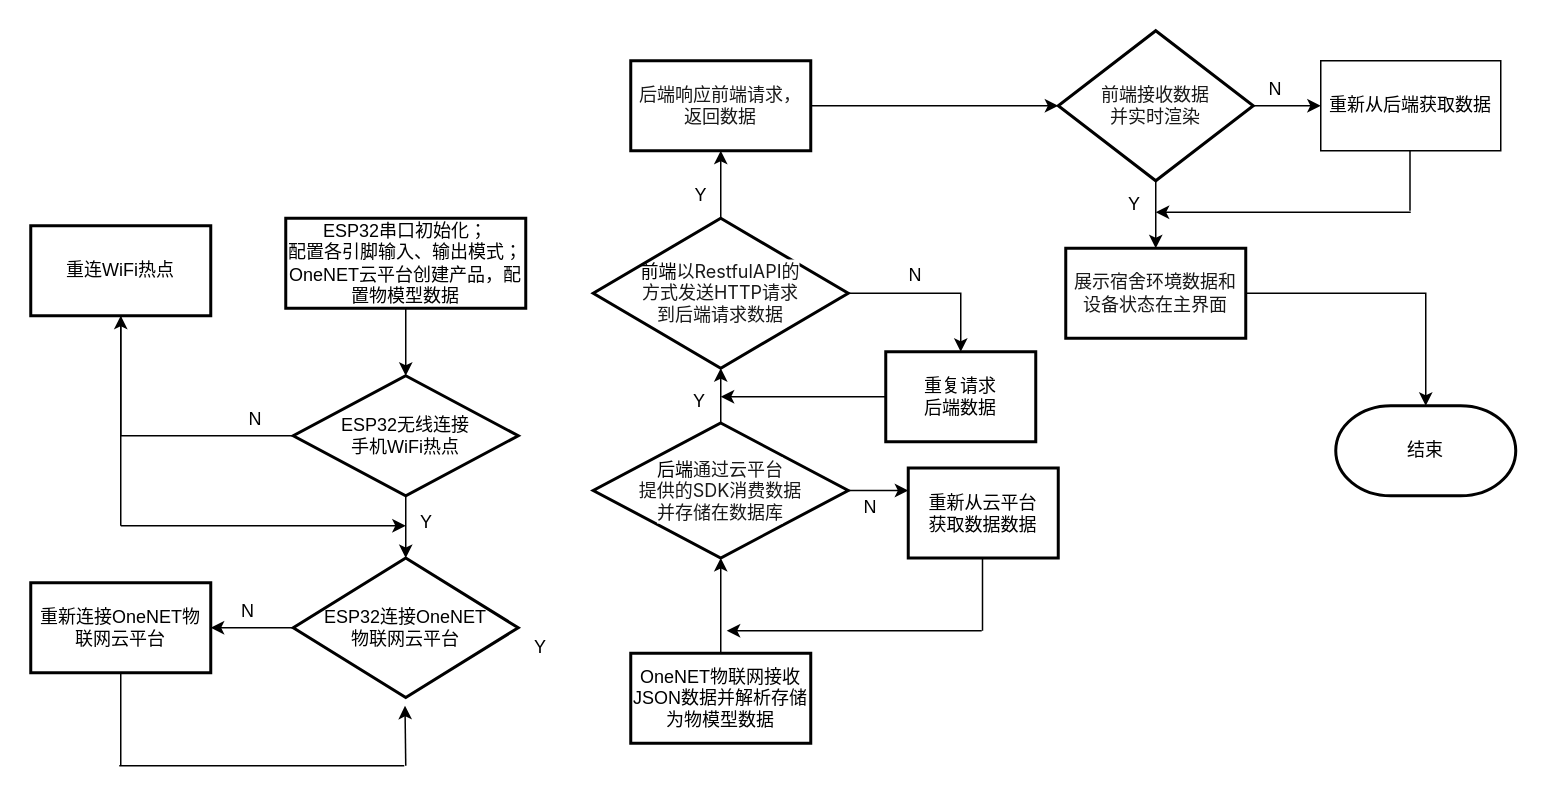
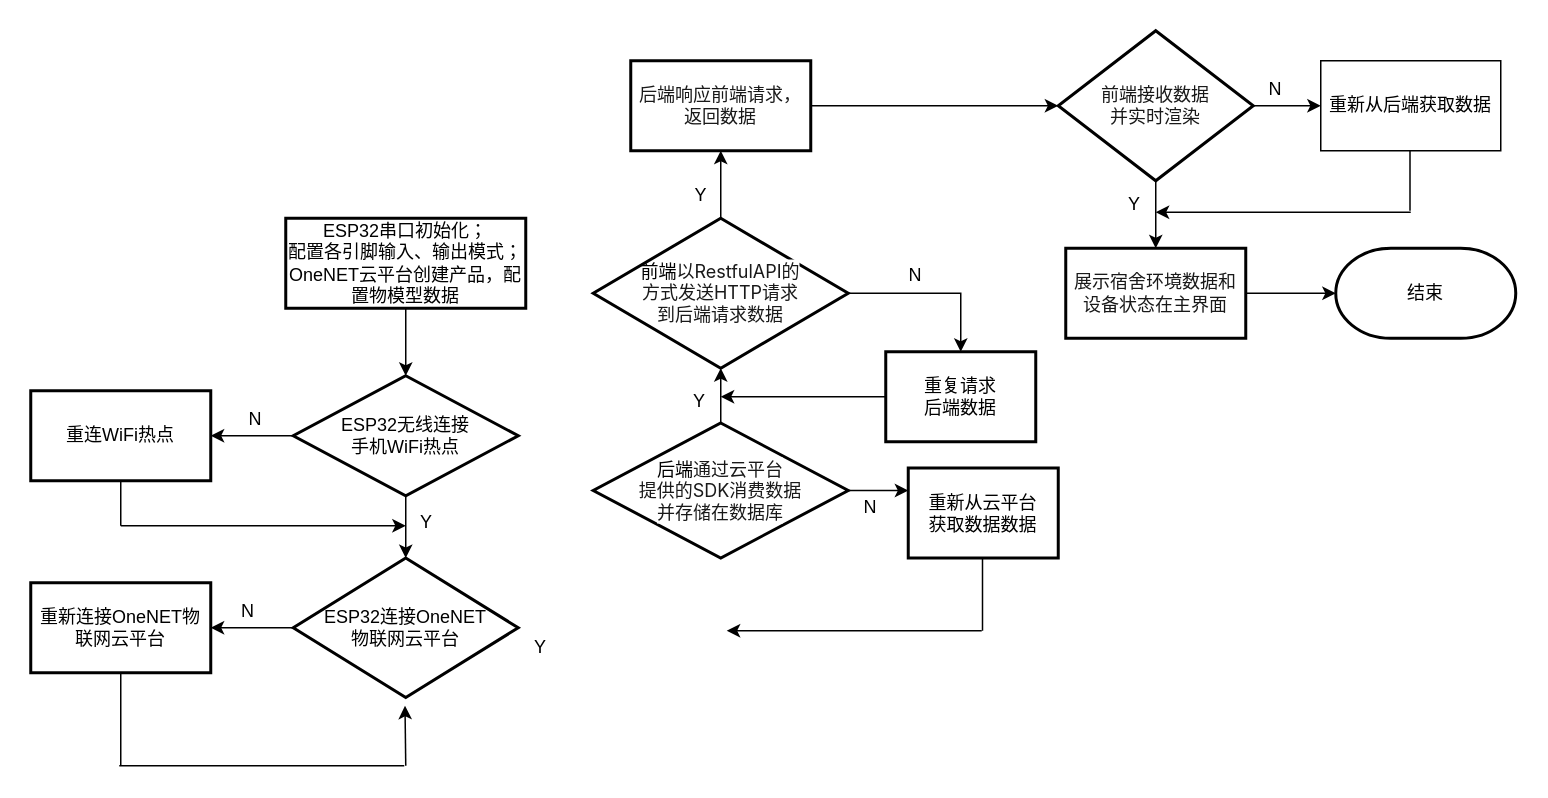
(121, 271) -> (121, 436)
(1426, 451) -> (1426, 293)
(721, 611) -> none
(721, 698) -> none
